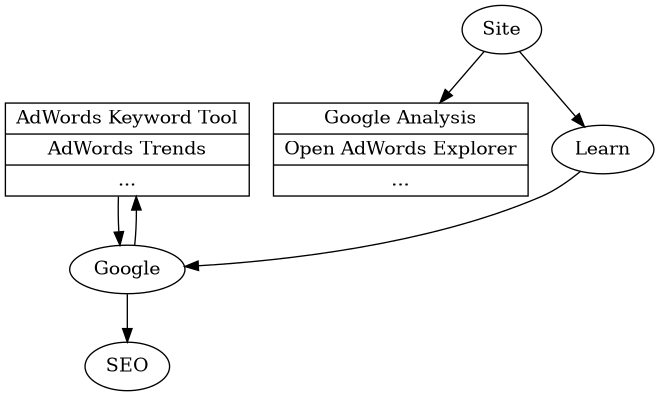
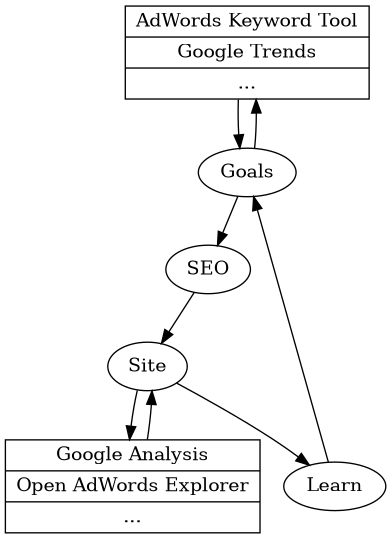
(127, 149) -> (247, 52)
(127, 269) -> (247, 172)
none -> (181, 312)
none -> (150, 422)
